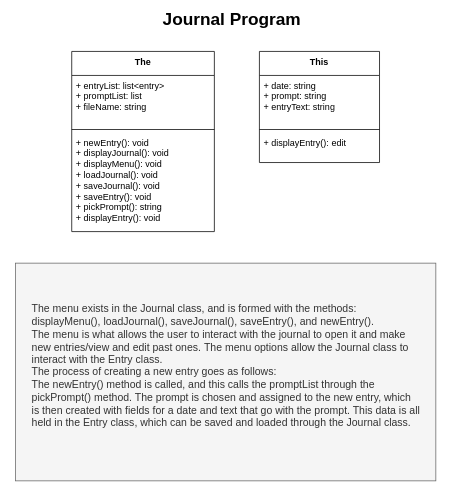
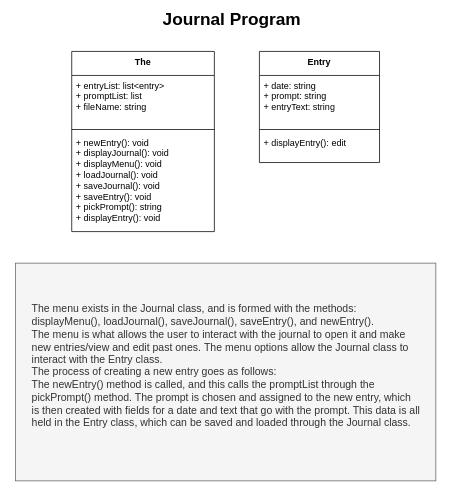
(319, 62) -> (319, 62)
